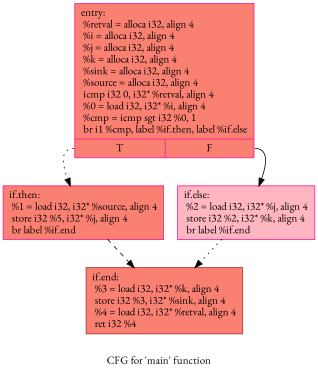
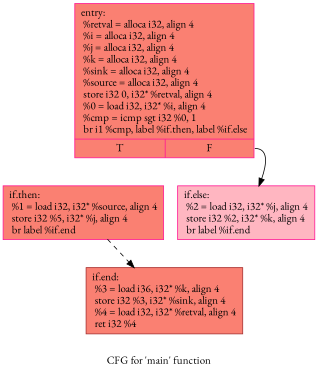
(148, 94) -> (147, 94)
(63, 161) -> none
(211, 251) -> none
(156, 289) -> (156, 289)
